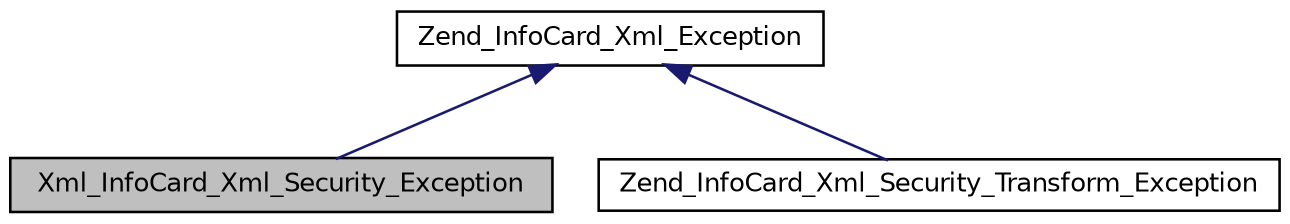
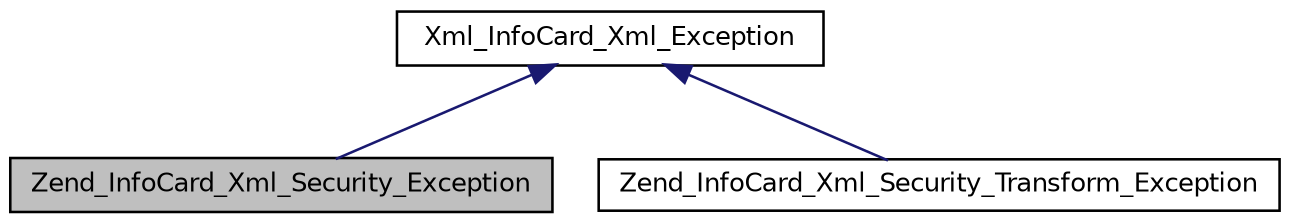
(610, 39) -> (610, 39)
(281, 185) -> (281, 185)
